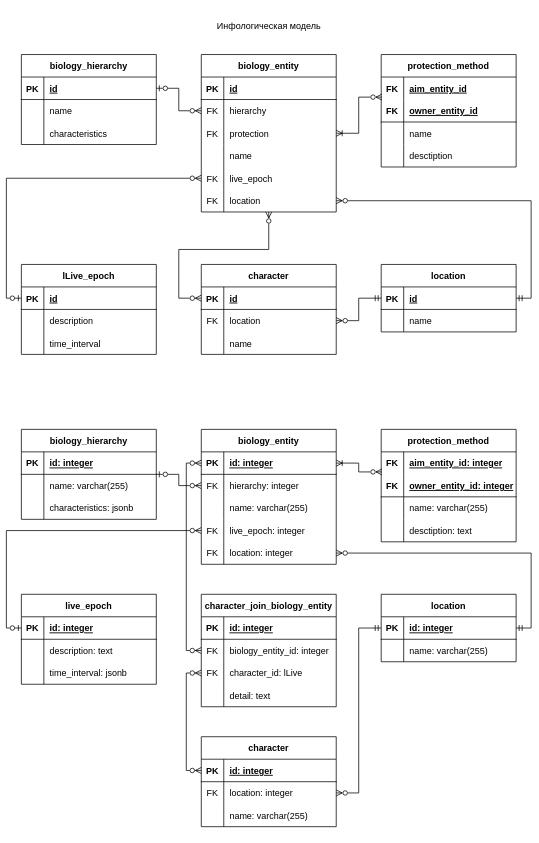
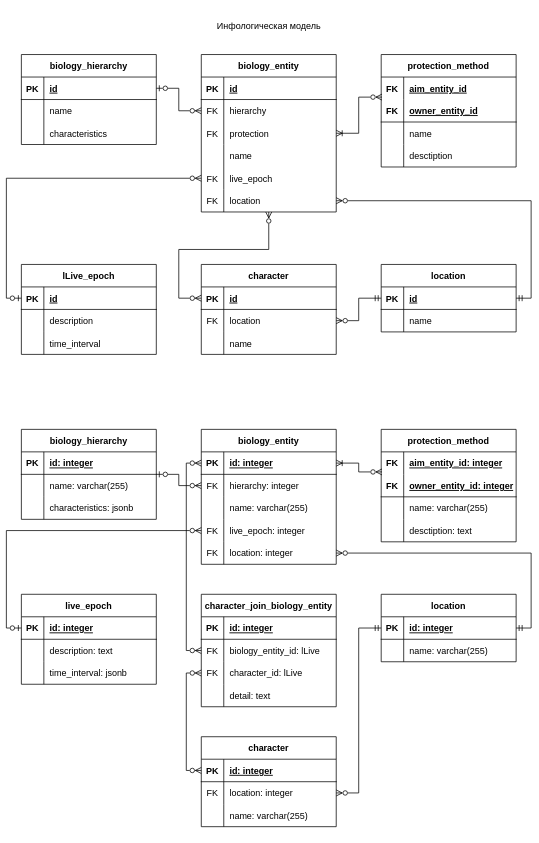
(287, 651) -> (281, 651)
